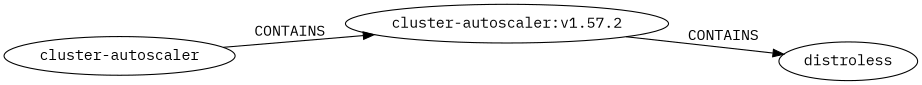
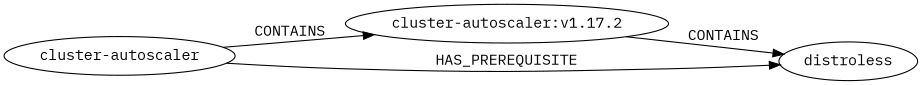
(507, 24) -> (507, 24)
none -> (498, 71)
